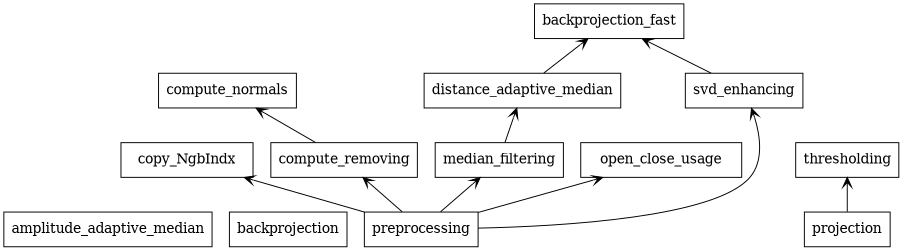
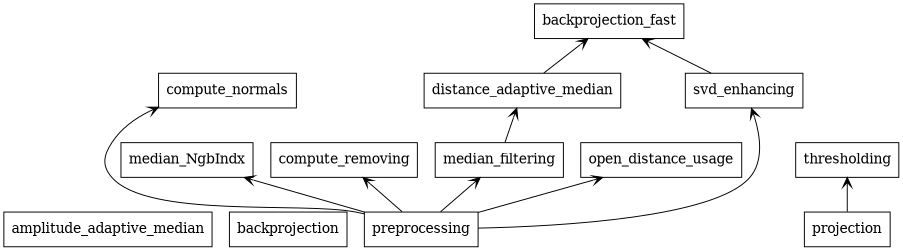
(290, 128) -> (191, 204)
(187, 160) -> (187, 160)
(661, 160) -> (661, 160)
